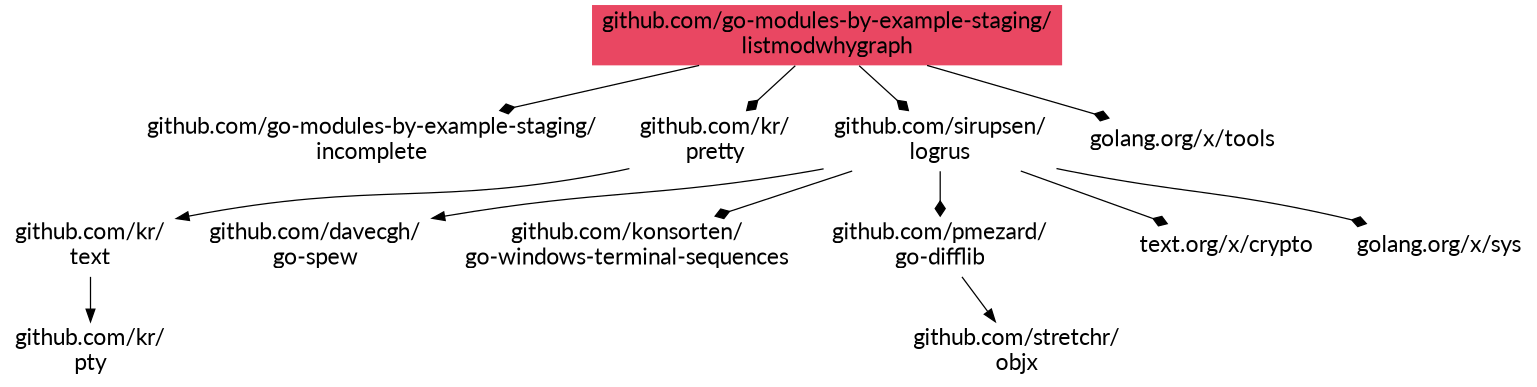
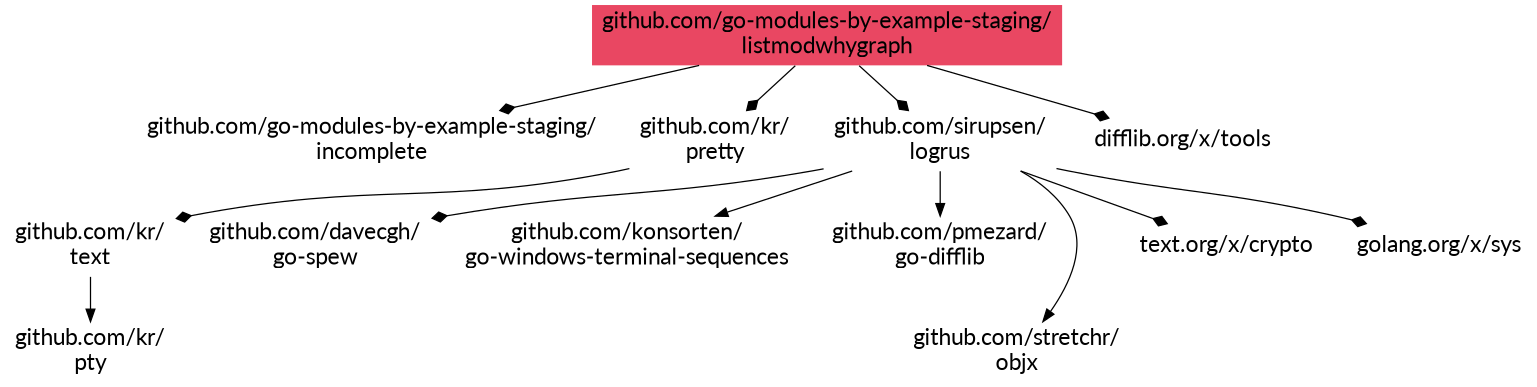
(1183, 141) -> (1183, 141)
(940, 187) -> (940, 187)
(790, 192) -> (790, 192)
(634, 193) -> (634, 193)
(409, 194) -> (409, 194)
(975, 294) -> (1075, 232)
